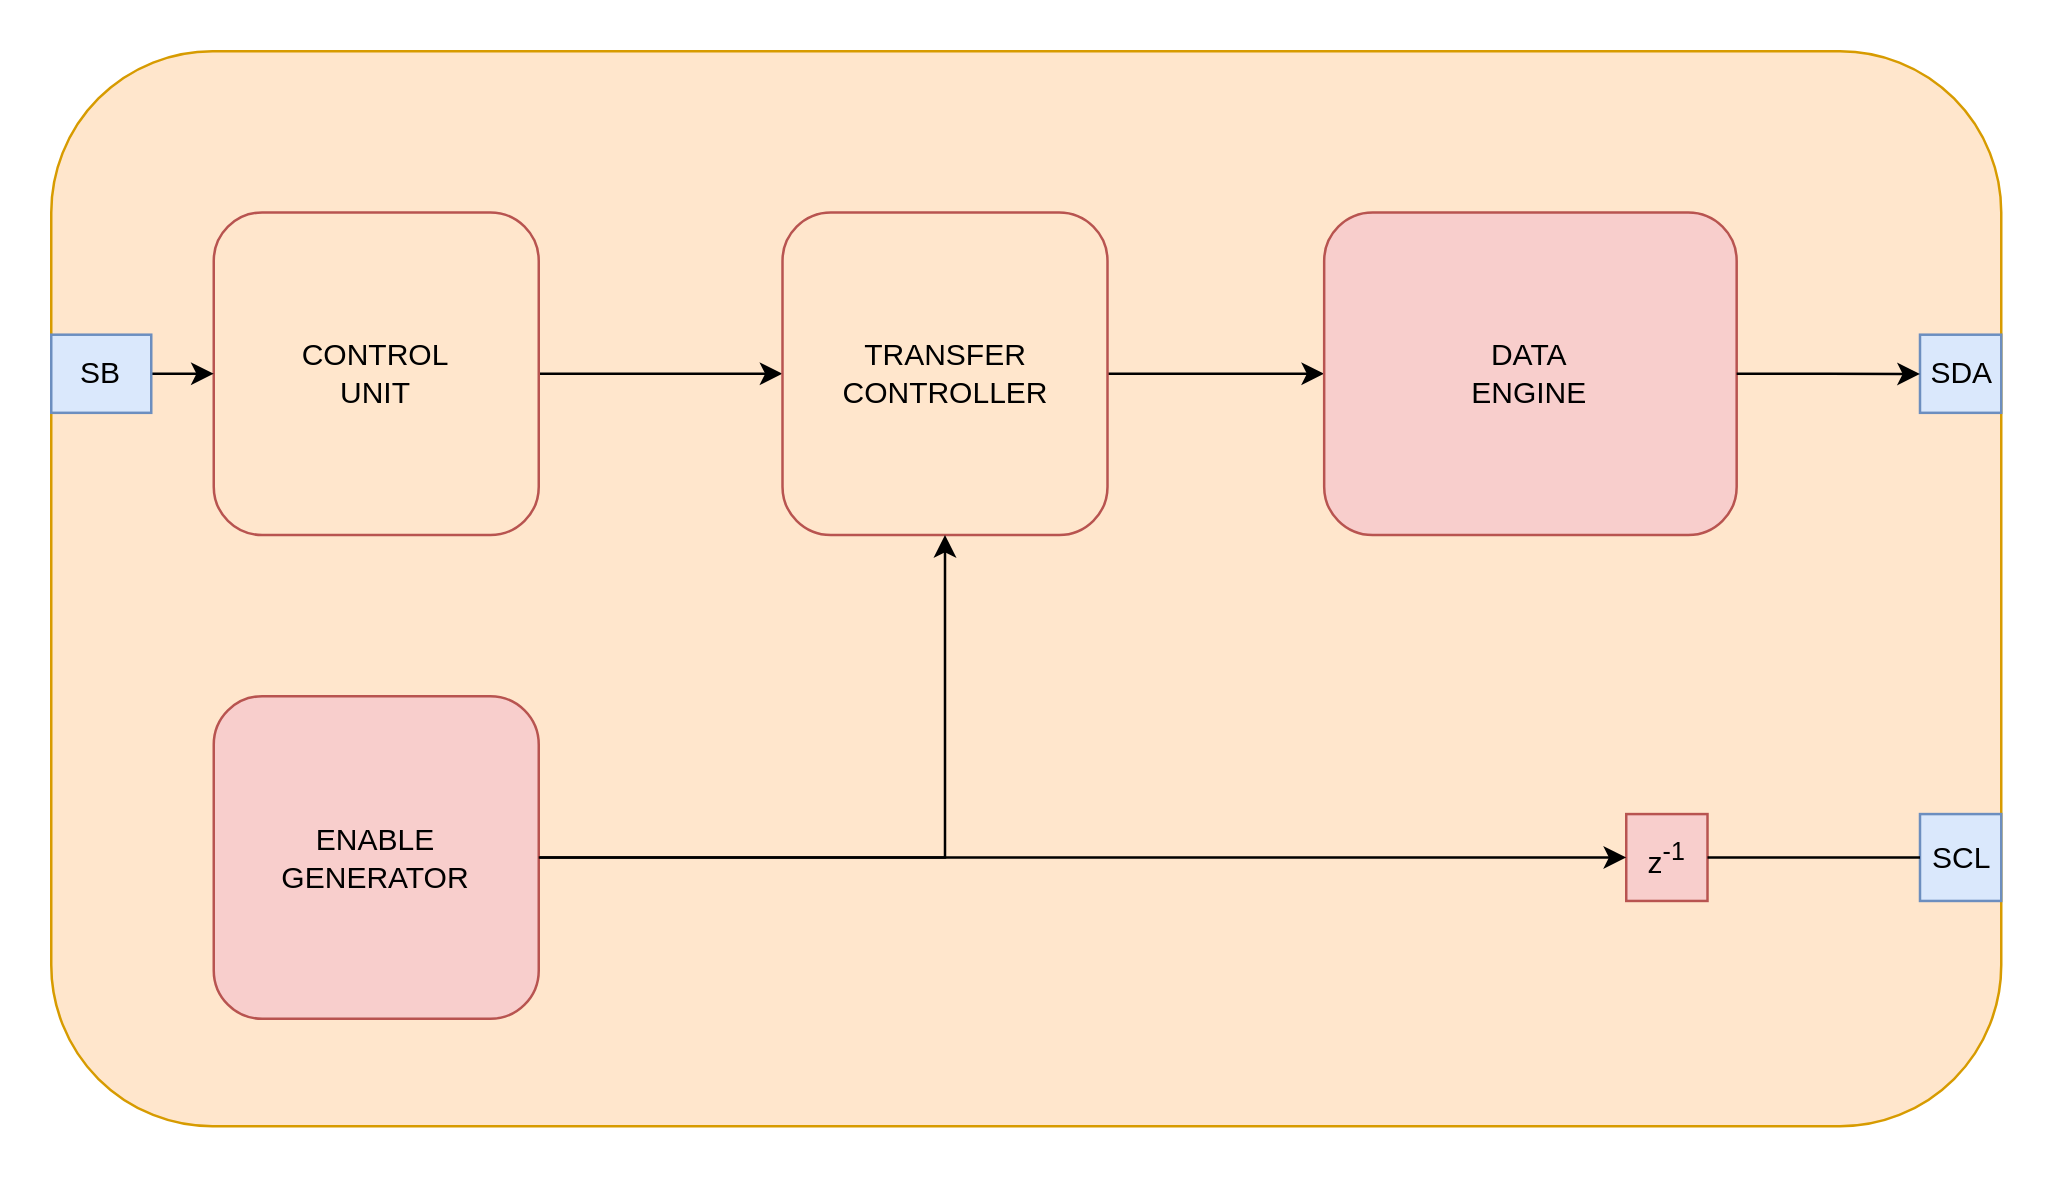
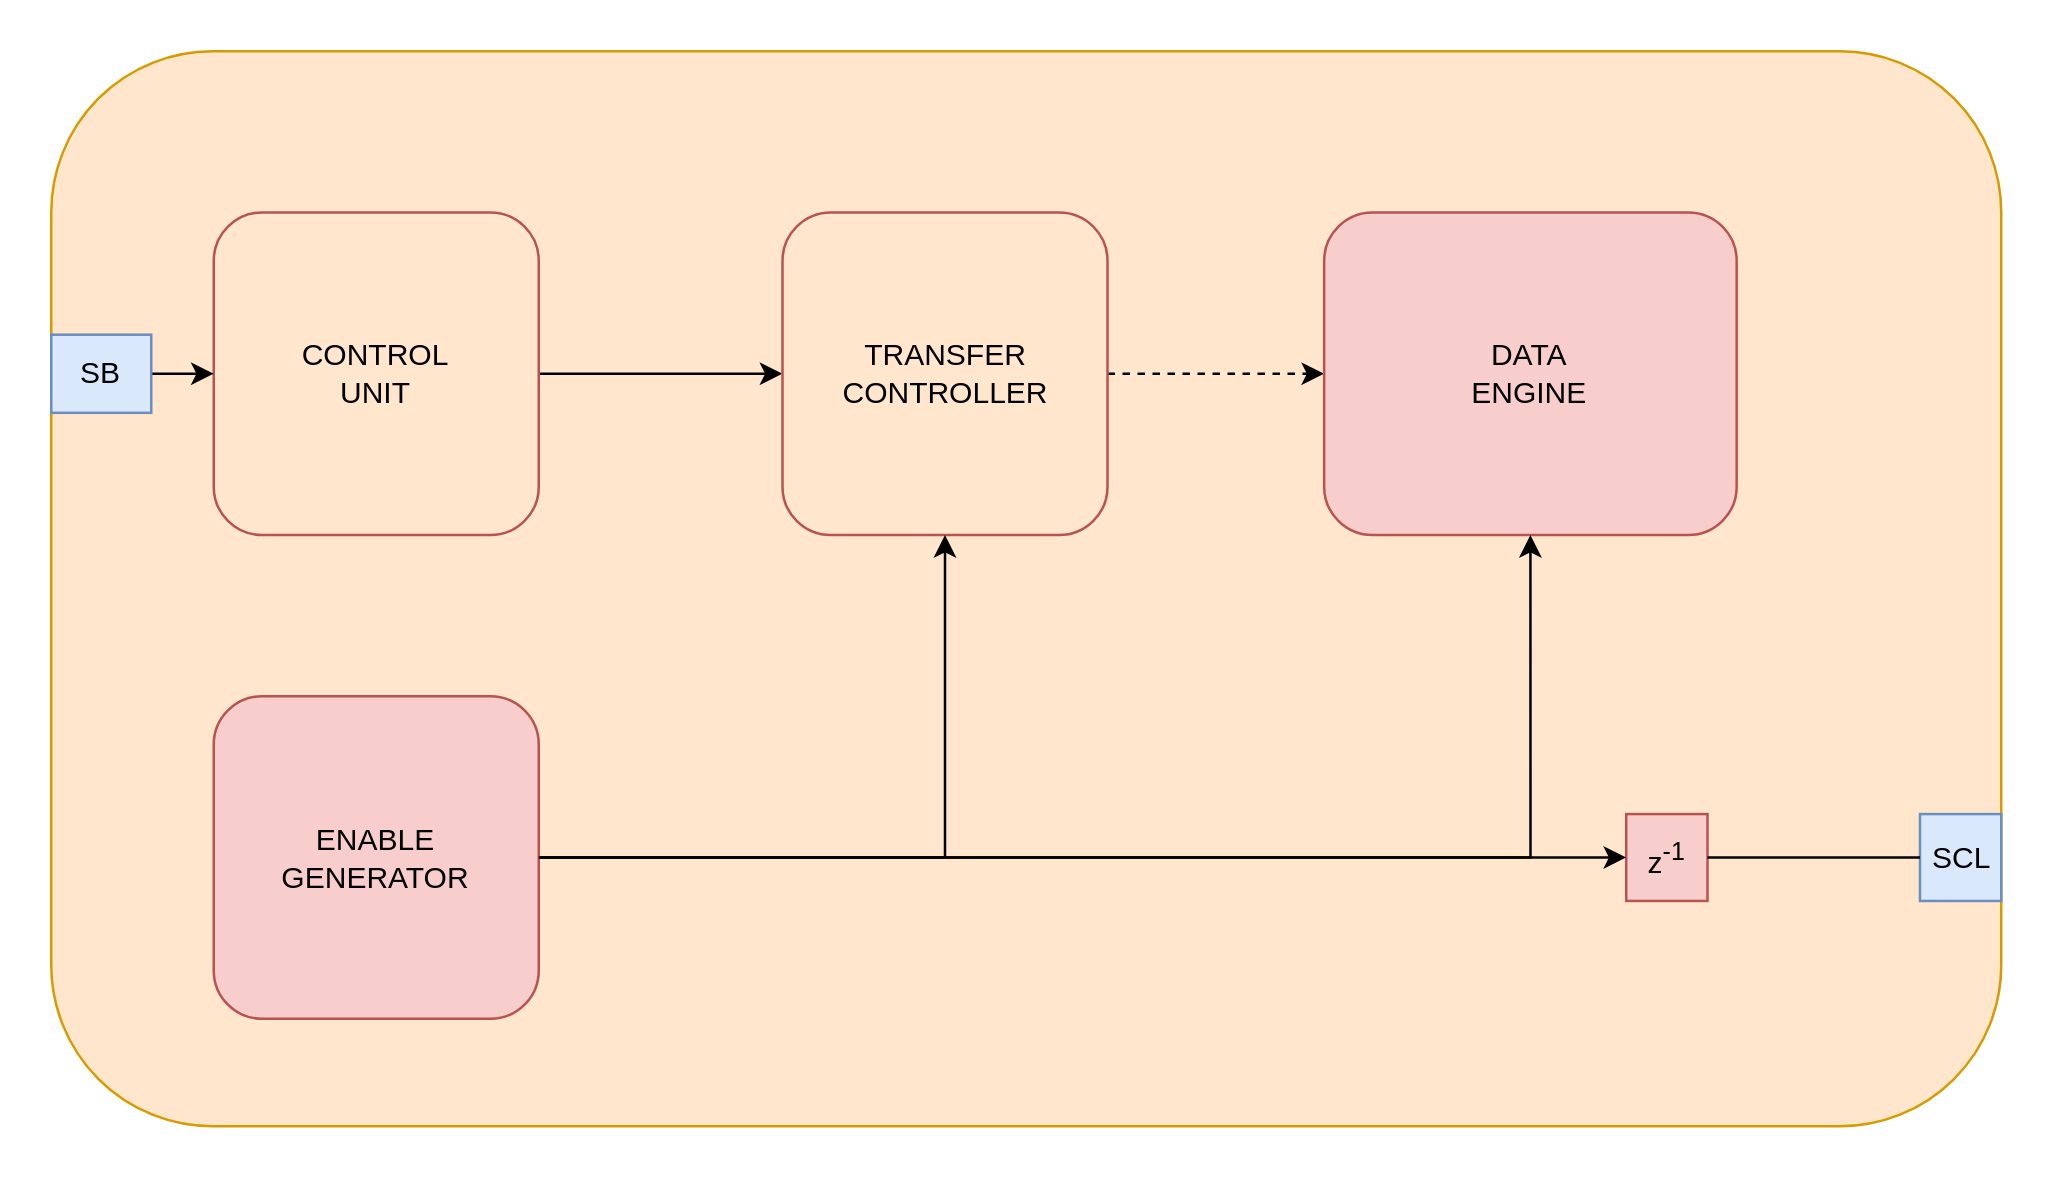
(1208, 374) -> (1208, 374)
(1820, 374) -> none
(1961, 374) -> none
none -> (1530, 702)
